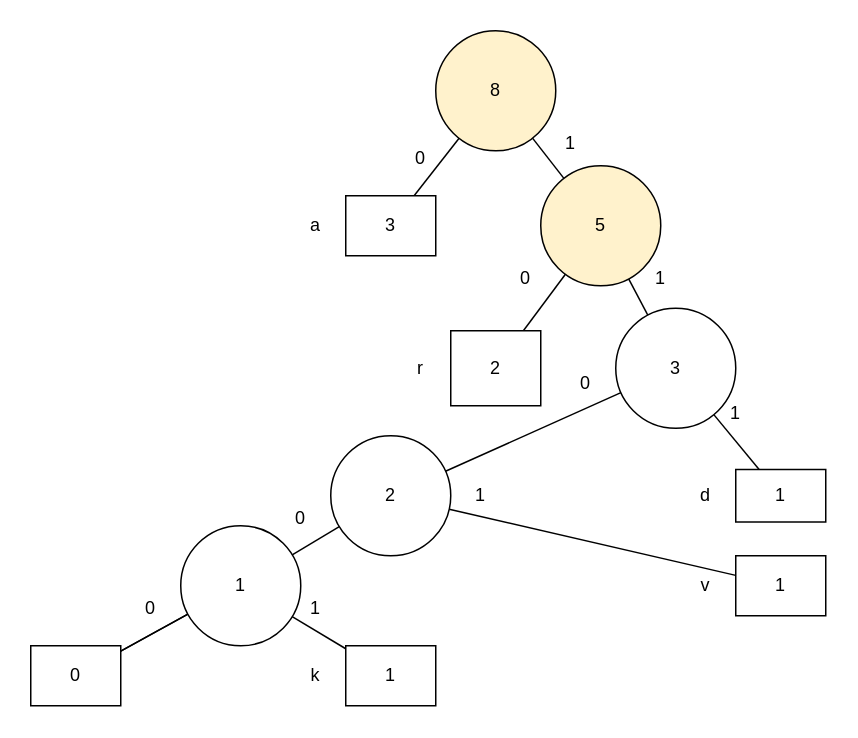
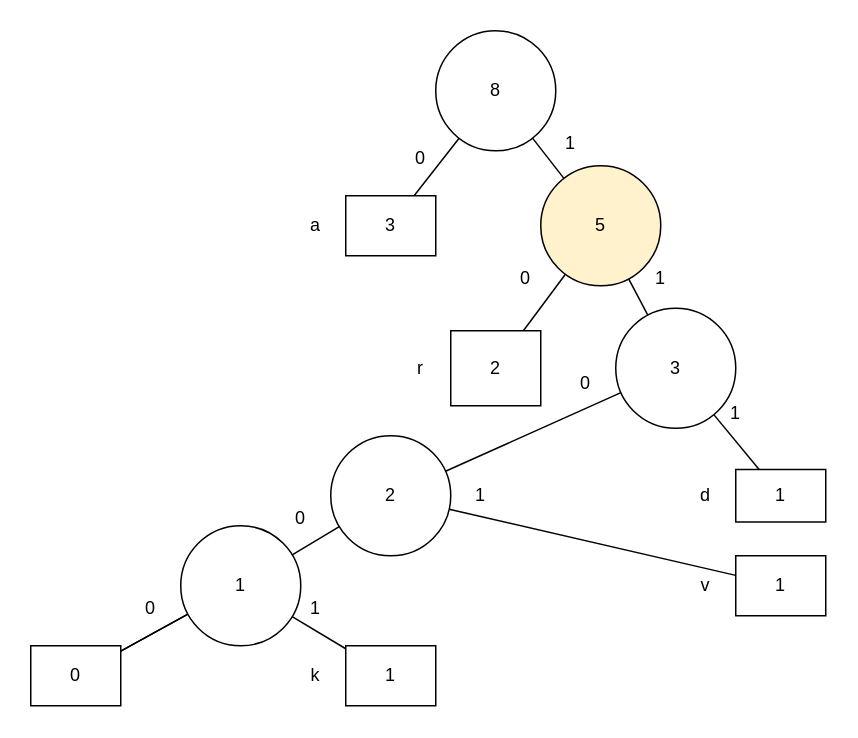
(496, 91) -> (496, 91)
